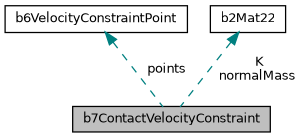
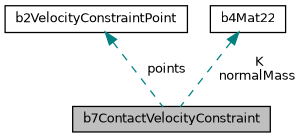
(96, 19) -> (96, 19)
(248, 19) -> (248, 19)
